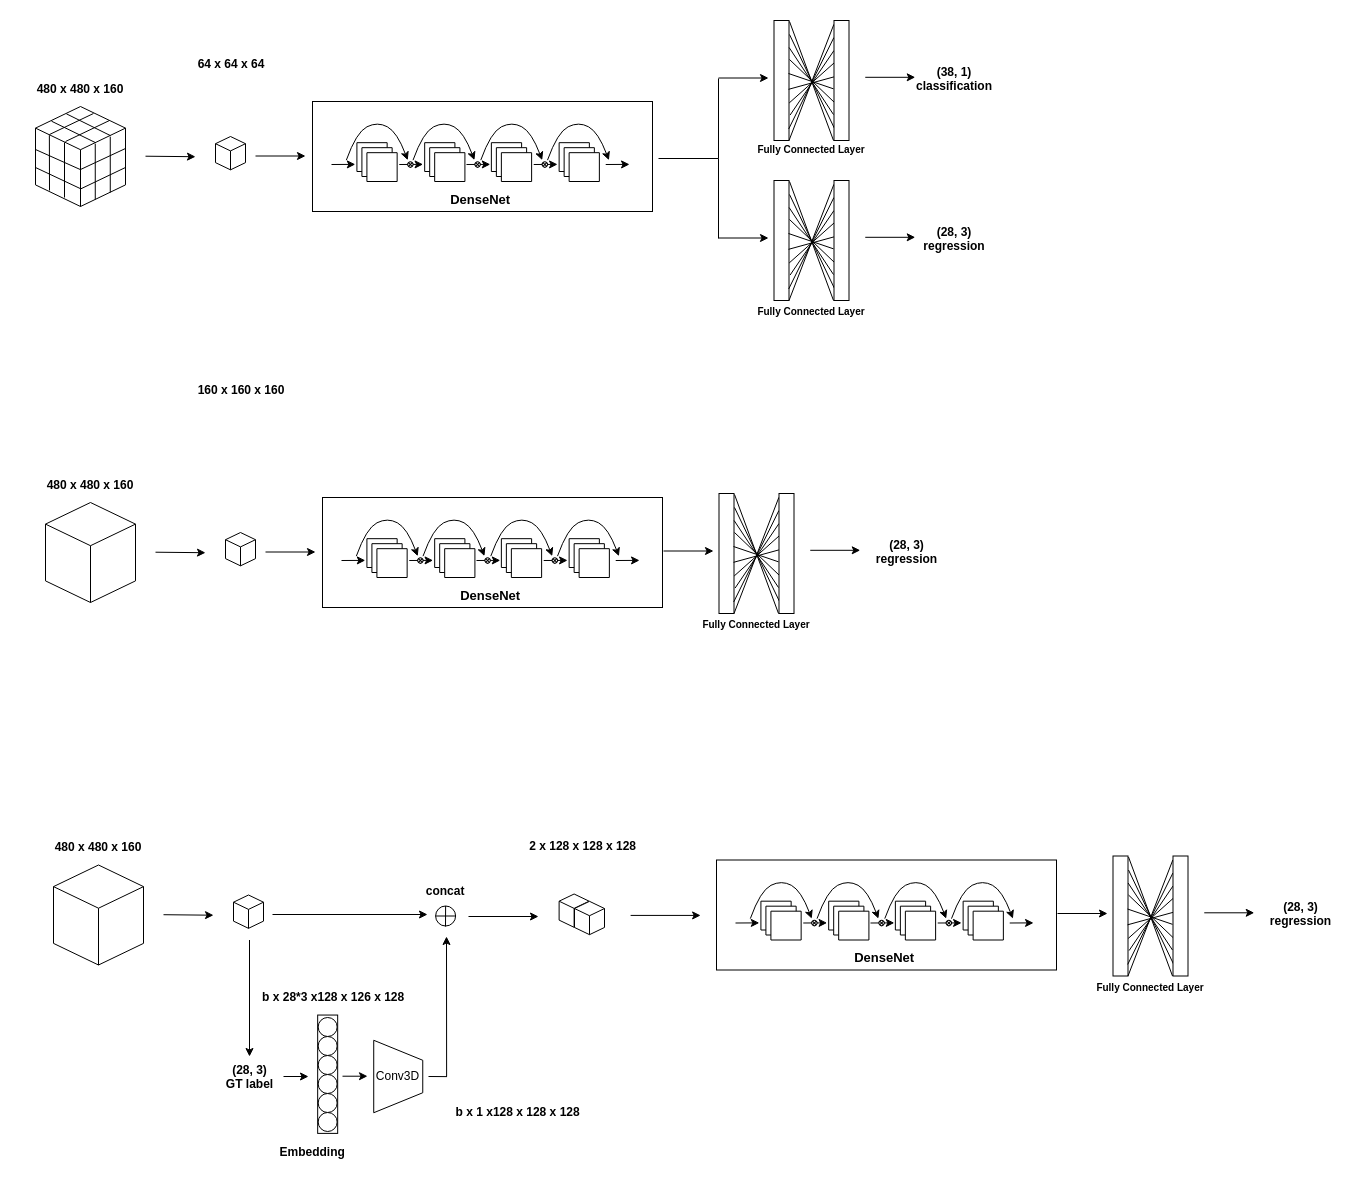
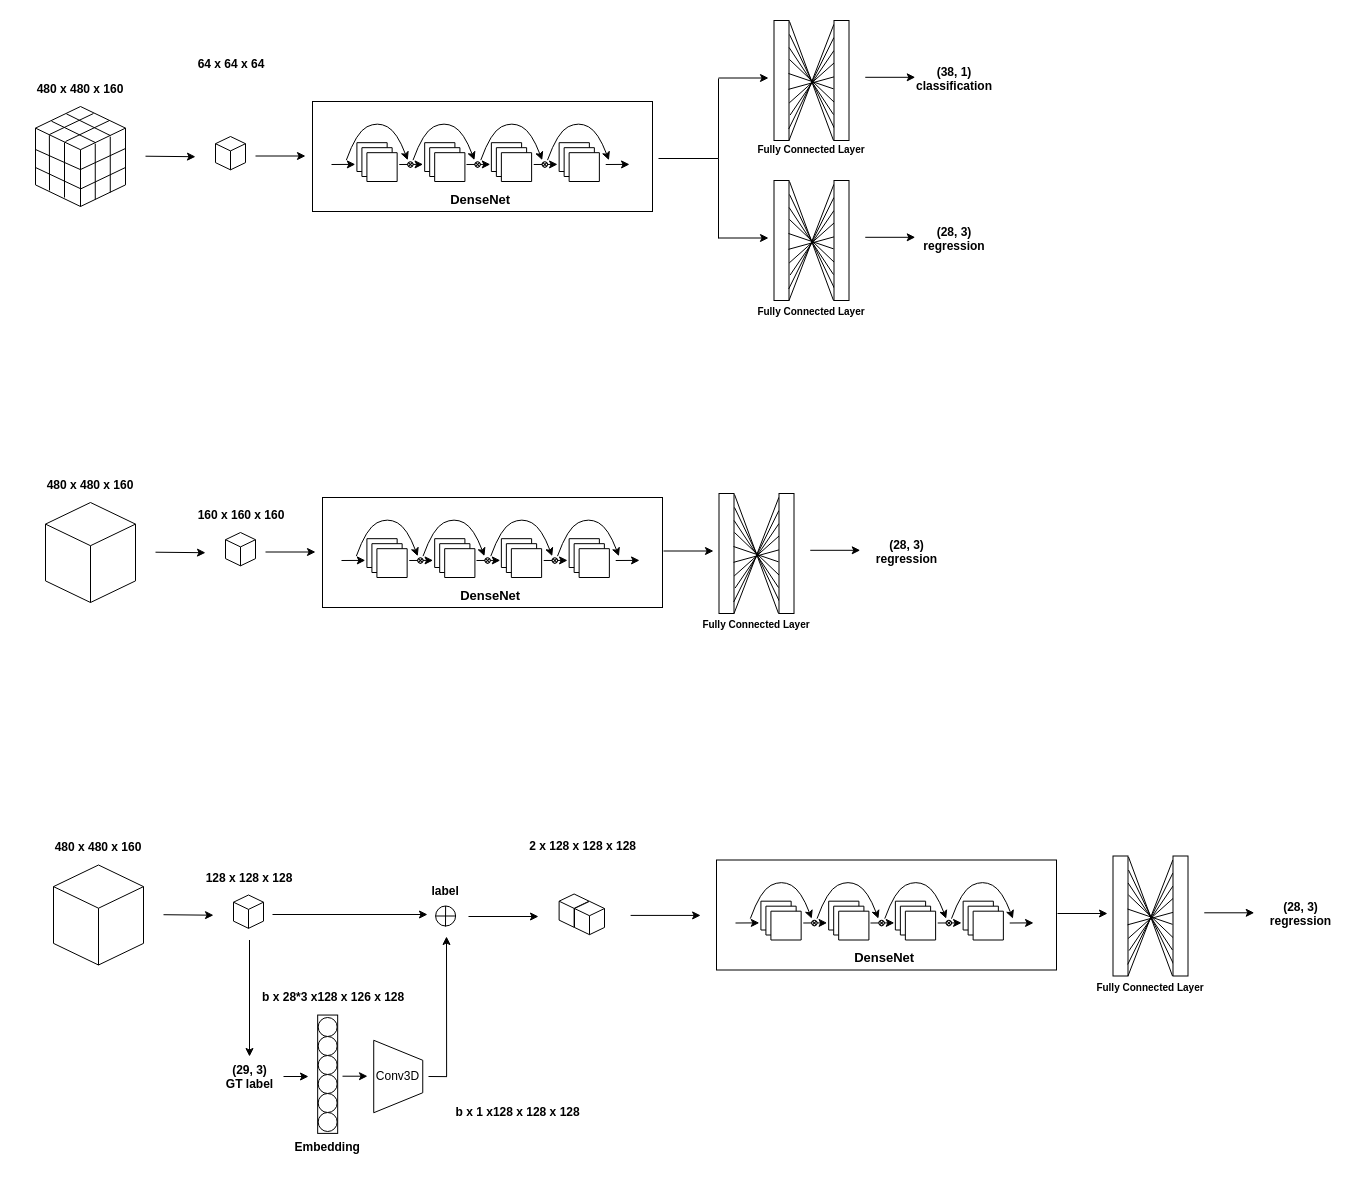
(242, 390) -> (242, 515)
none -> (250, 877)
(445, 891) -> (445, 891)
(250, 1070) -> (250, 1070)
(313, 1152) -> (328, 1147)
